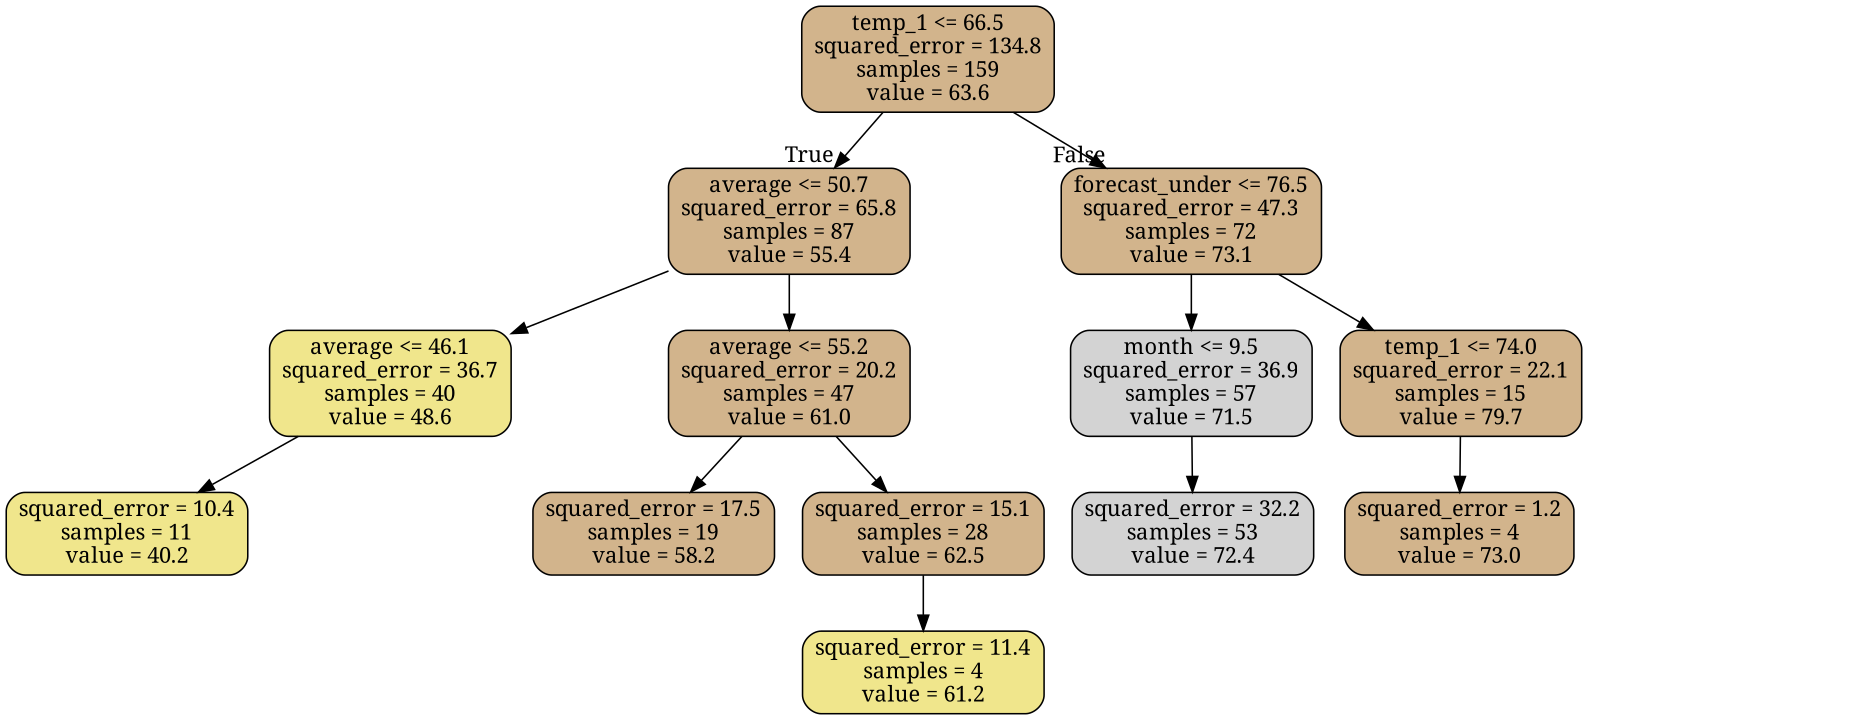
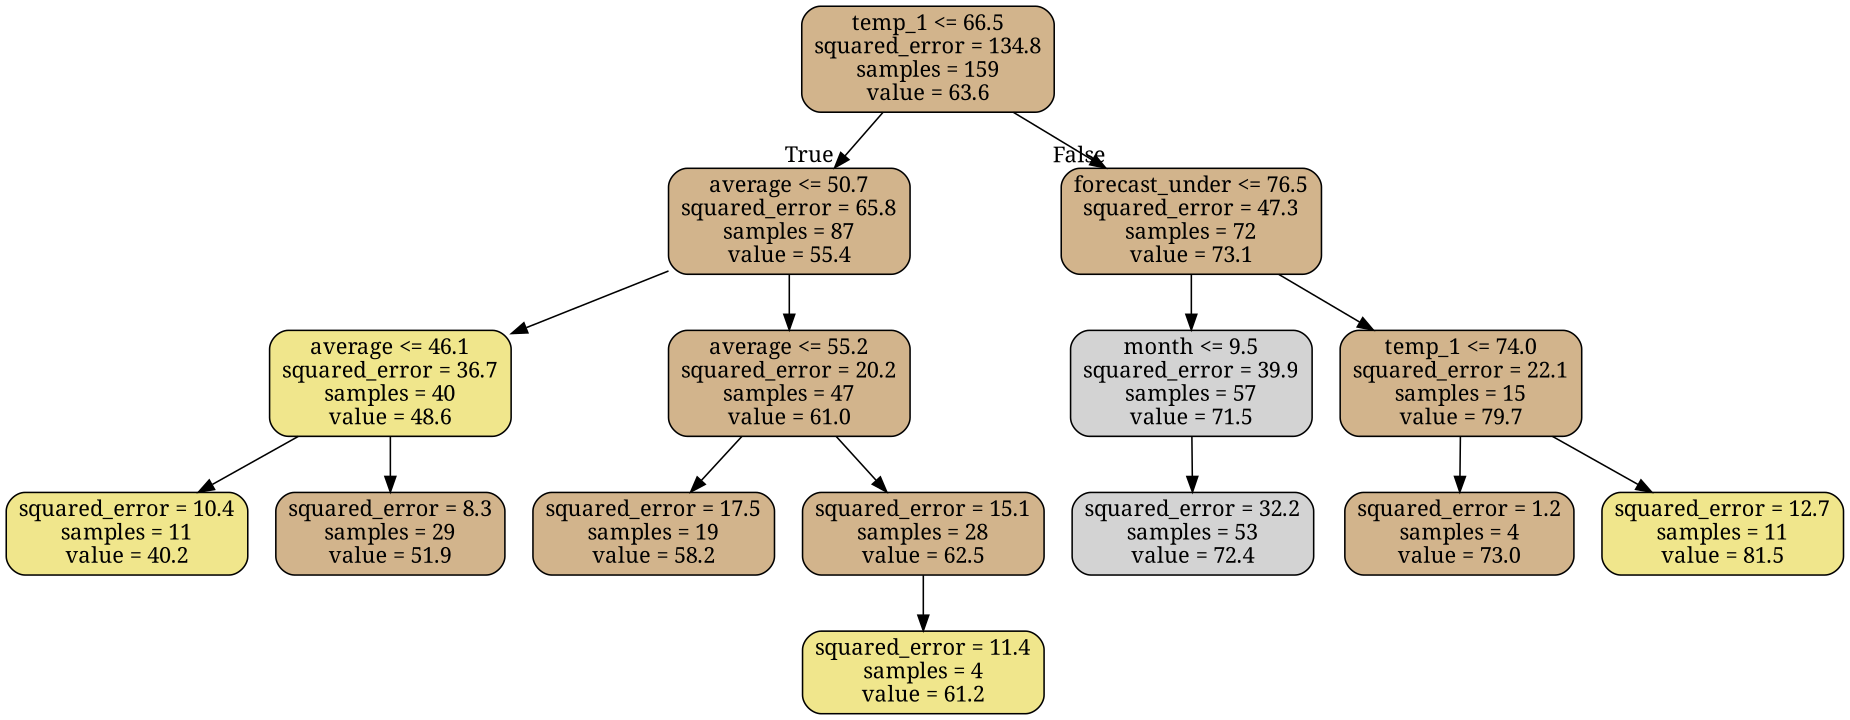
(1191, 383) -> (1191, 383)
none -> (390, 534)
none -> (1723, 534)
